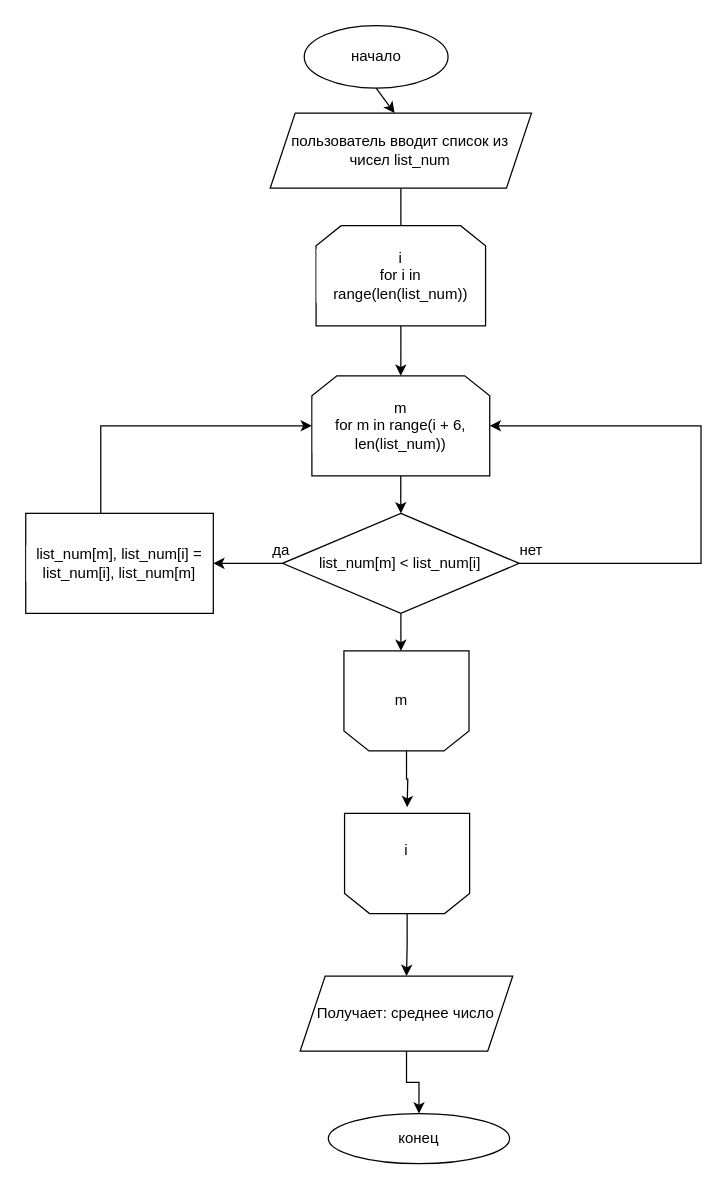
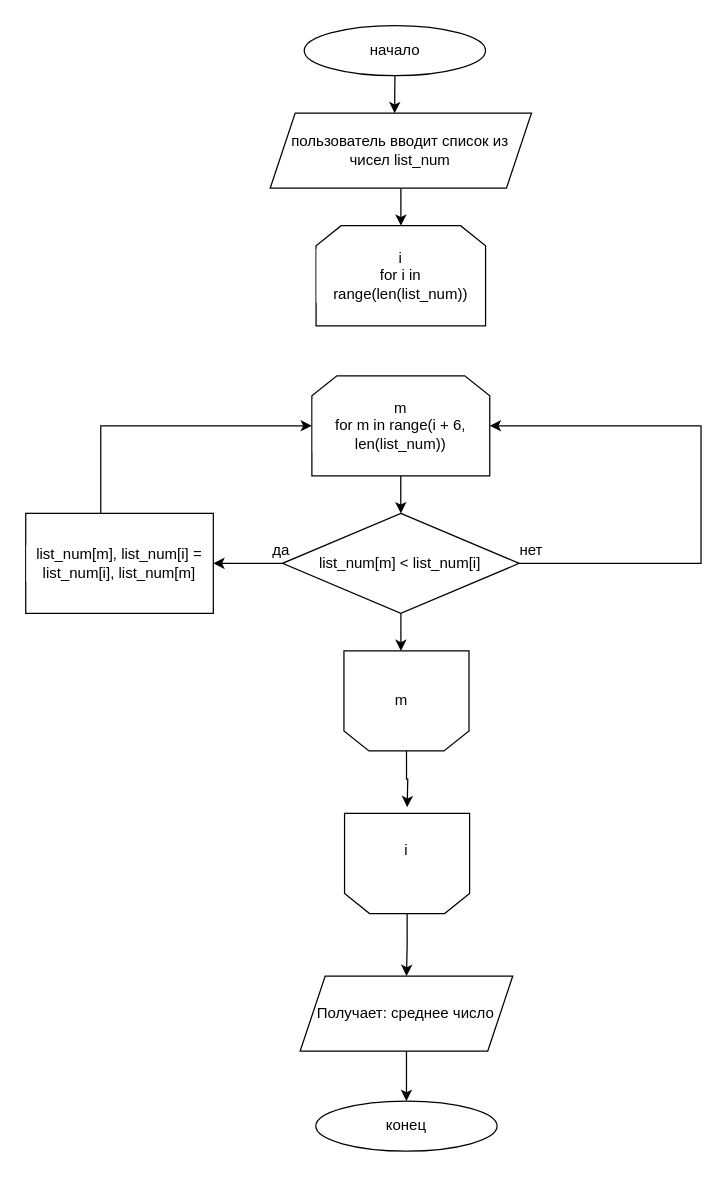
(376, 57) -> (395, 51)
(401, 219) -> (401, 216)
(401, 347) -> none
(419, 1138) -> (406, 1126)
